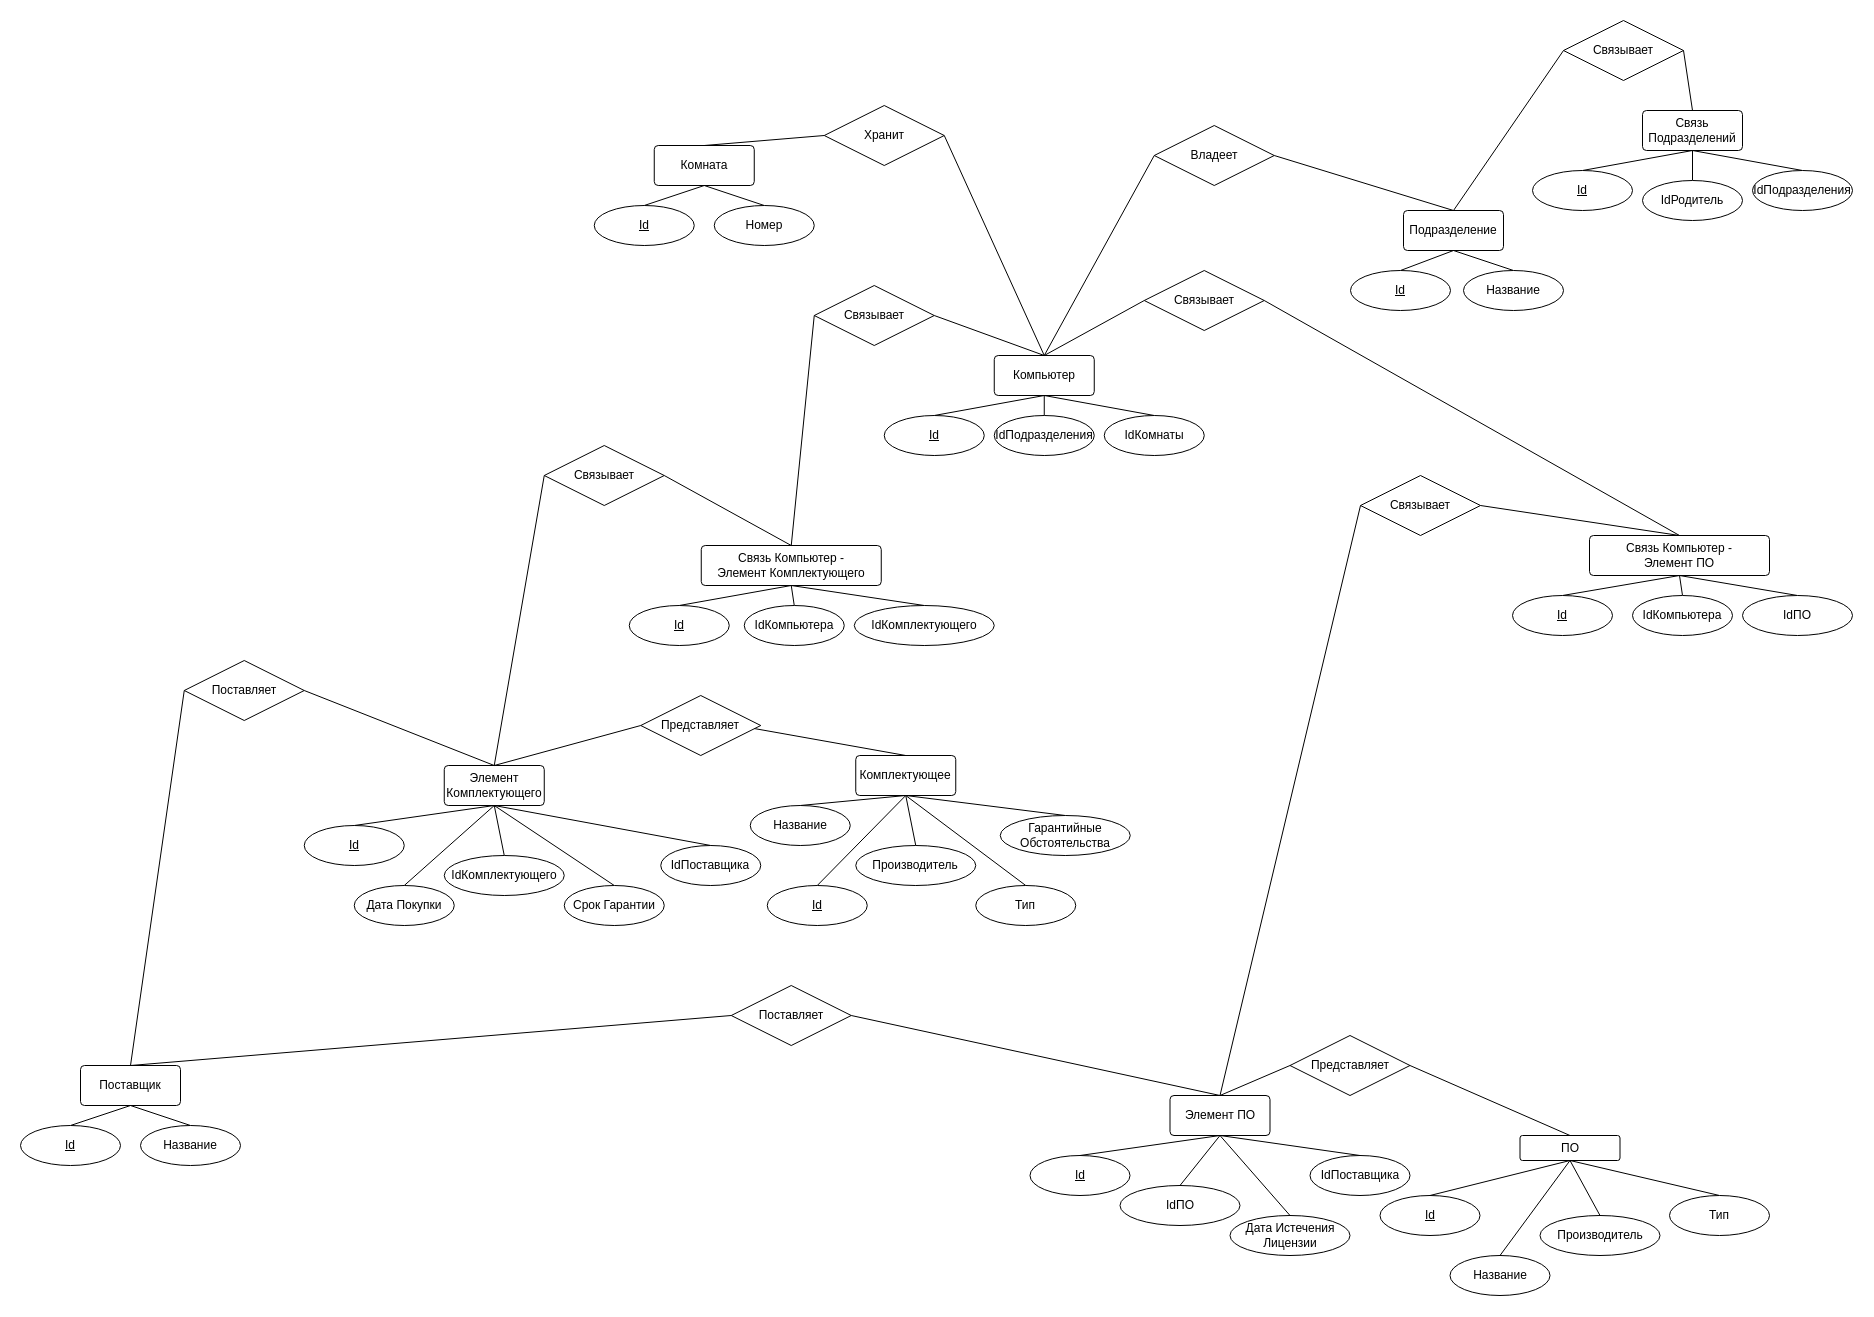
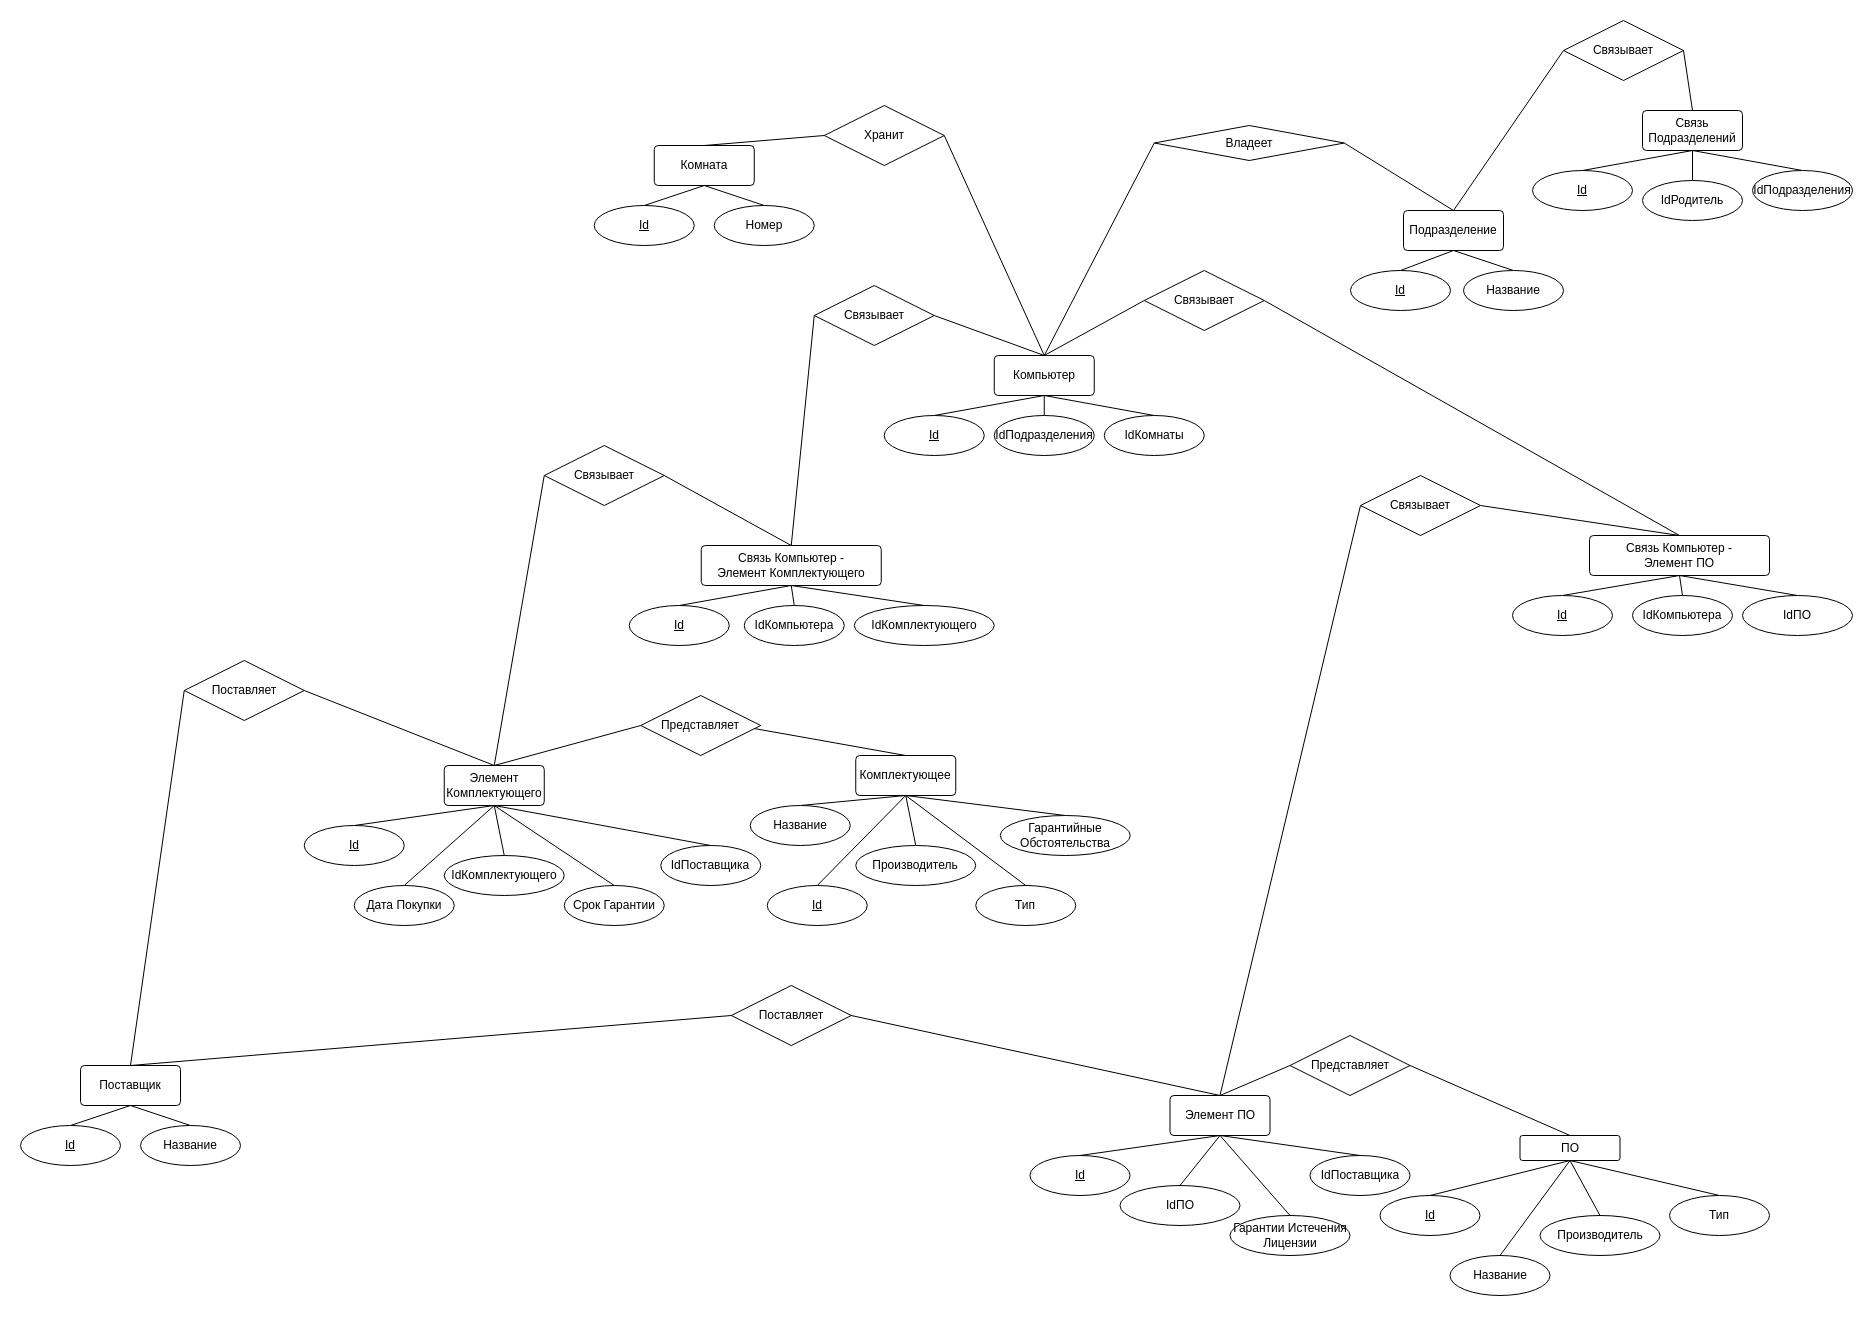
(1214, 156) -> (1249, 143)
(1291, 1236) -> (1291, 1236)
